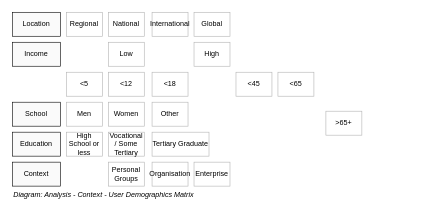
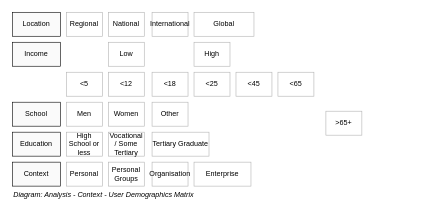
(212, 24) -> (224, 24)
none -> (212, 84)
none -> (84, 174)
(212, 174) -> (223, 174)
